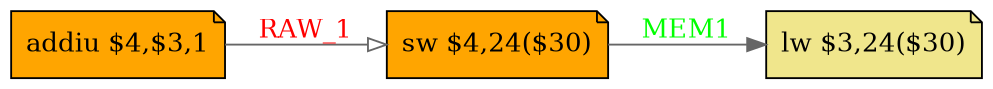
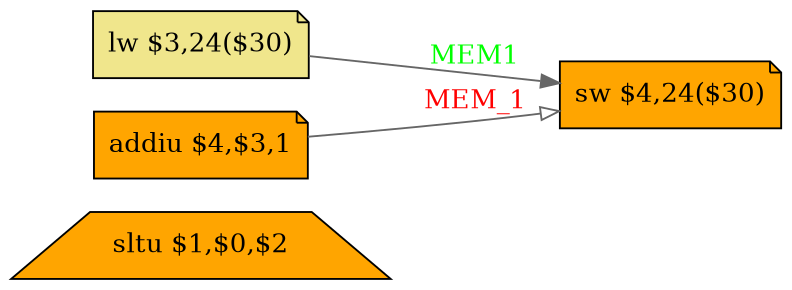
(306, 31) -> (475, 101)
(678, 45) -> (425, 69)
none -> (201, 245)
